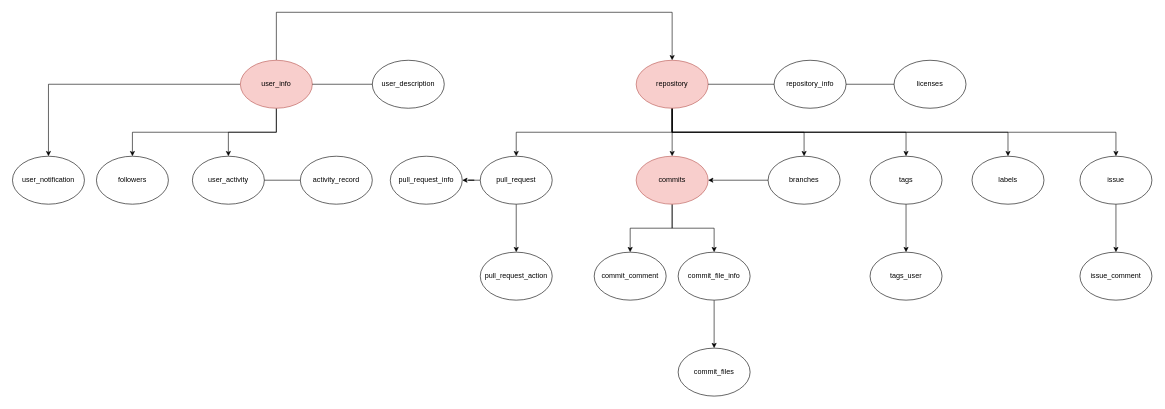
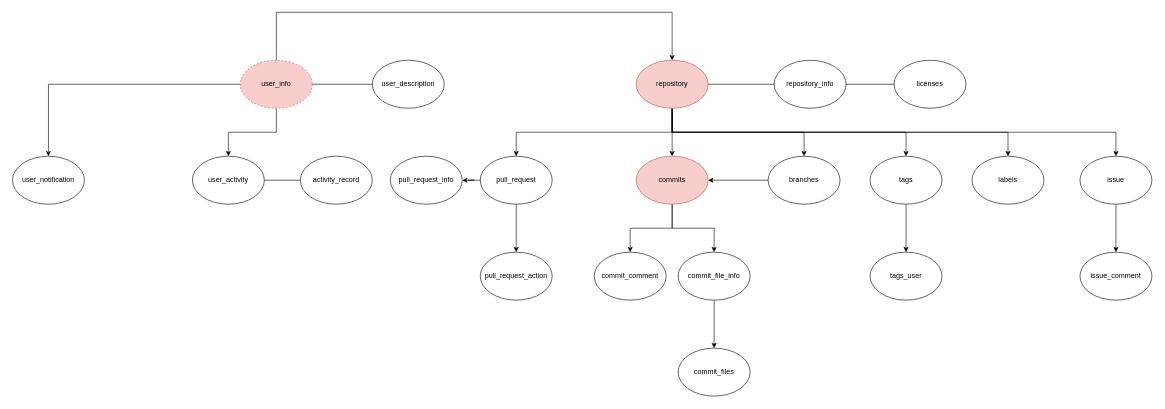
(276, 84) -> (276, 84)
(132, 141) -> none
(132, 180) -> none
